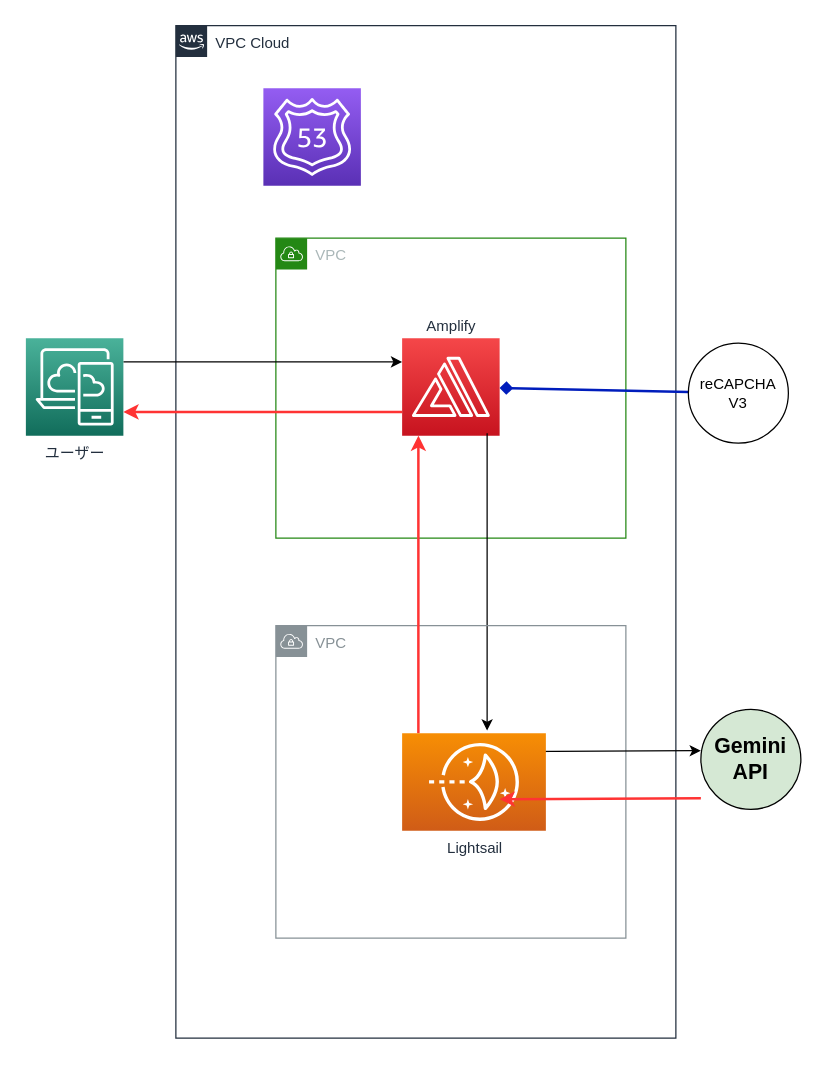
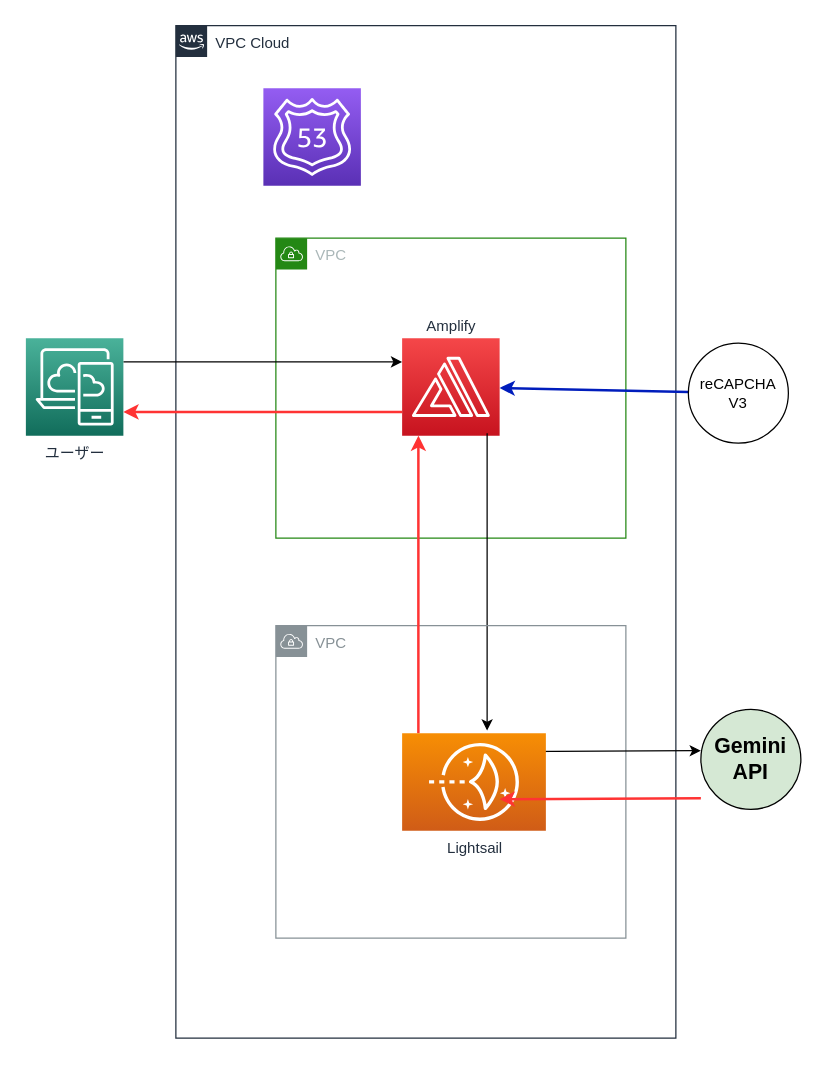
(512, 388) -> (512, 388)
